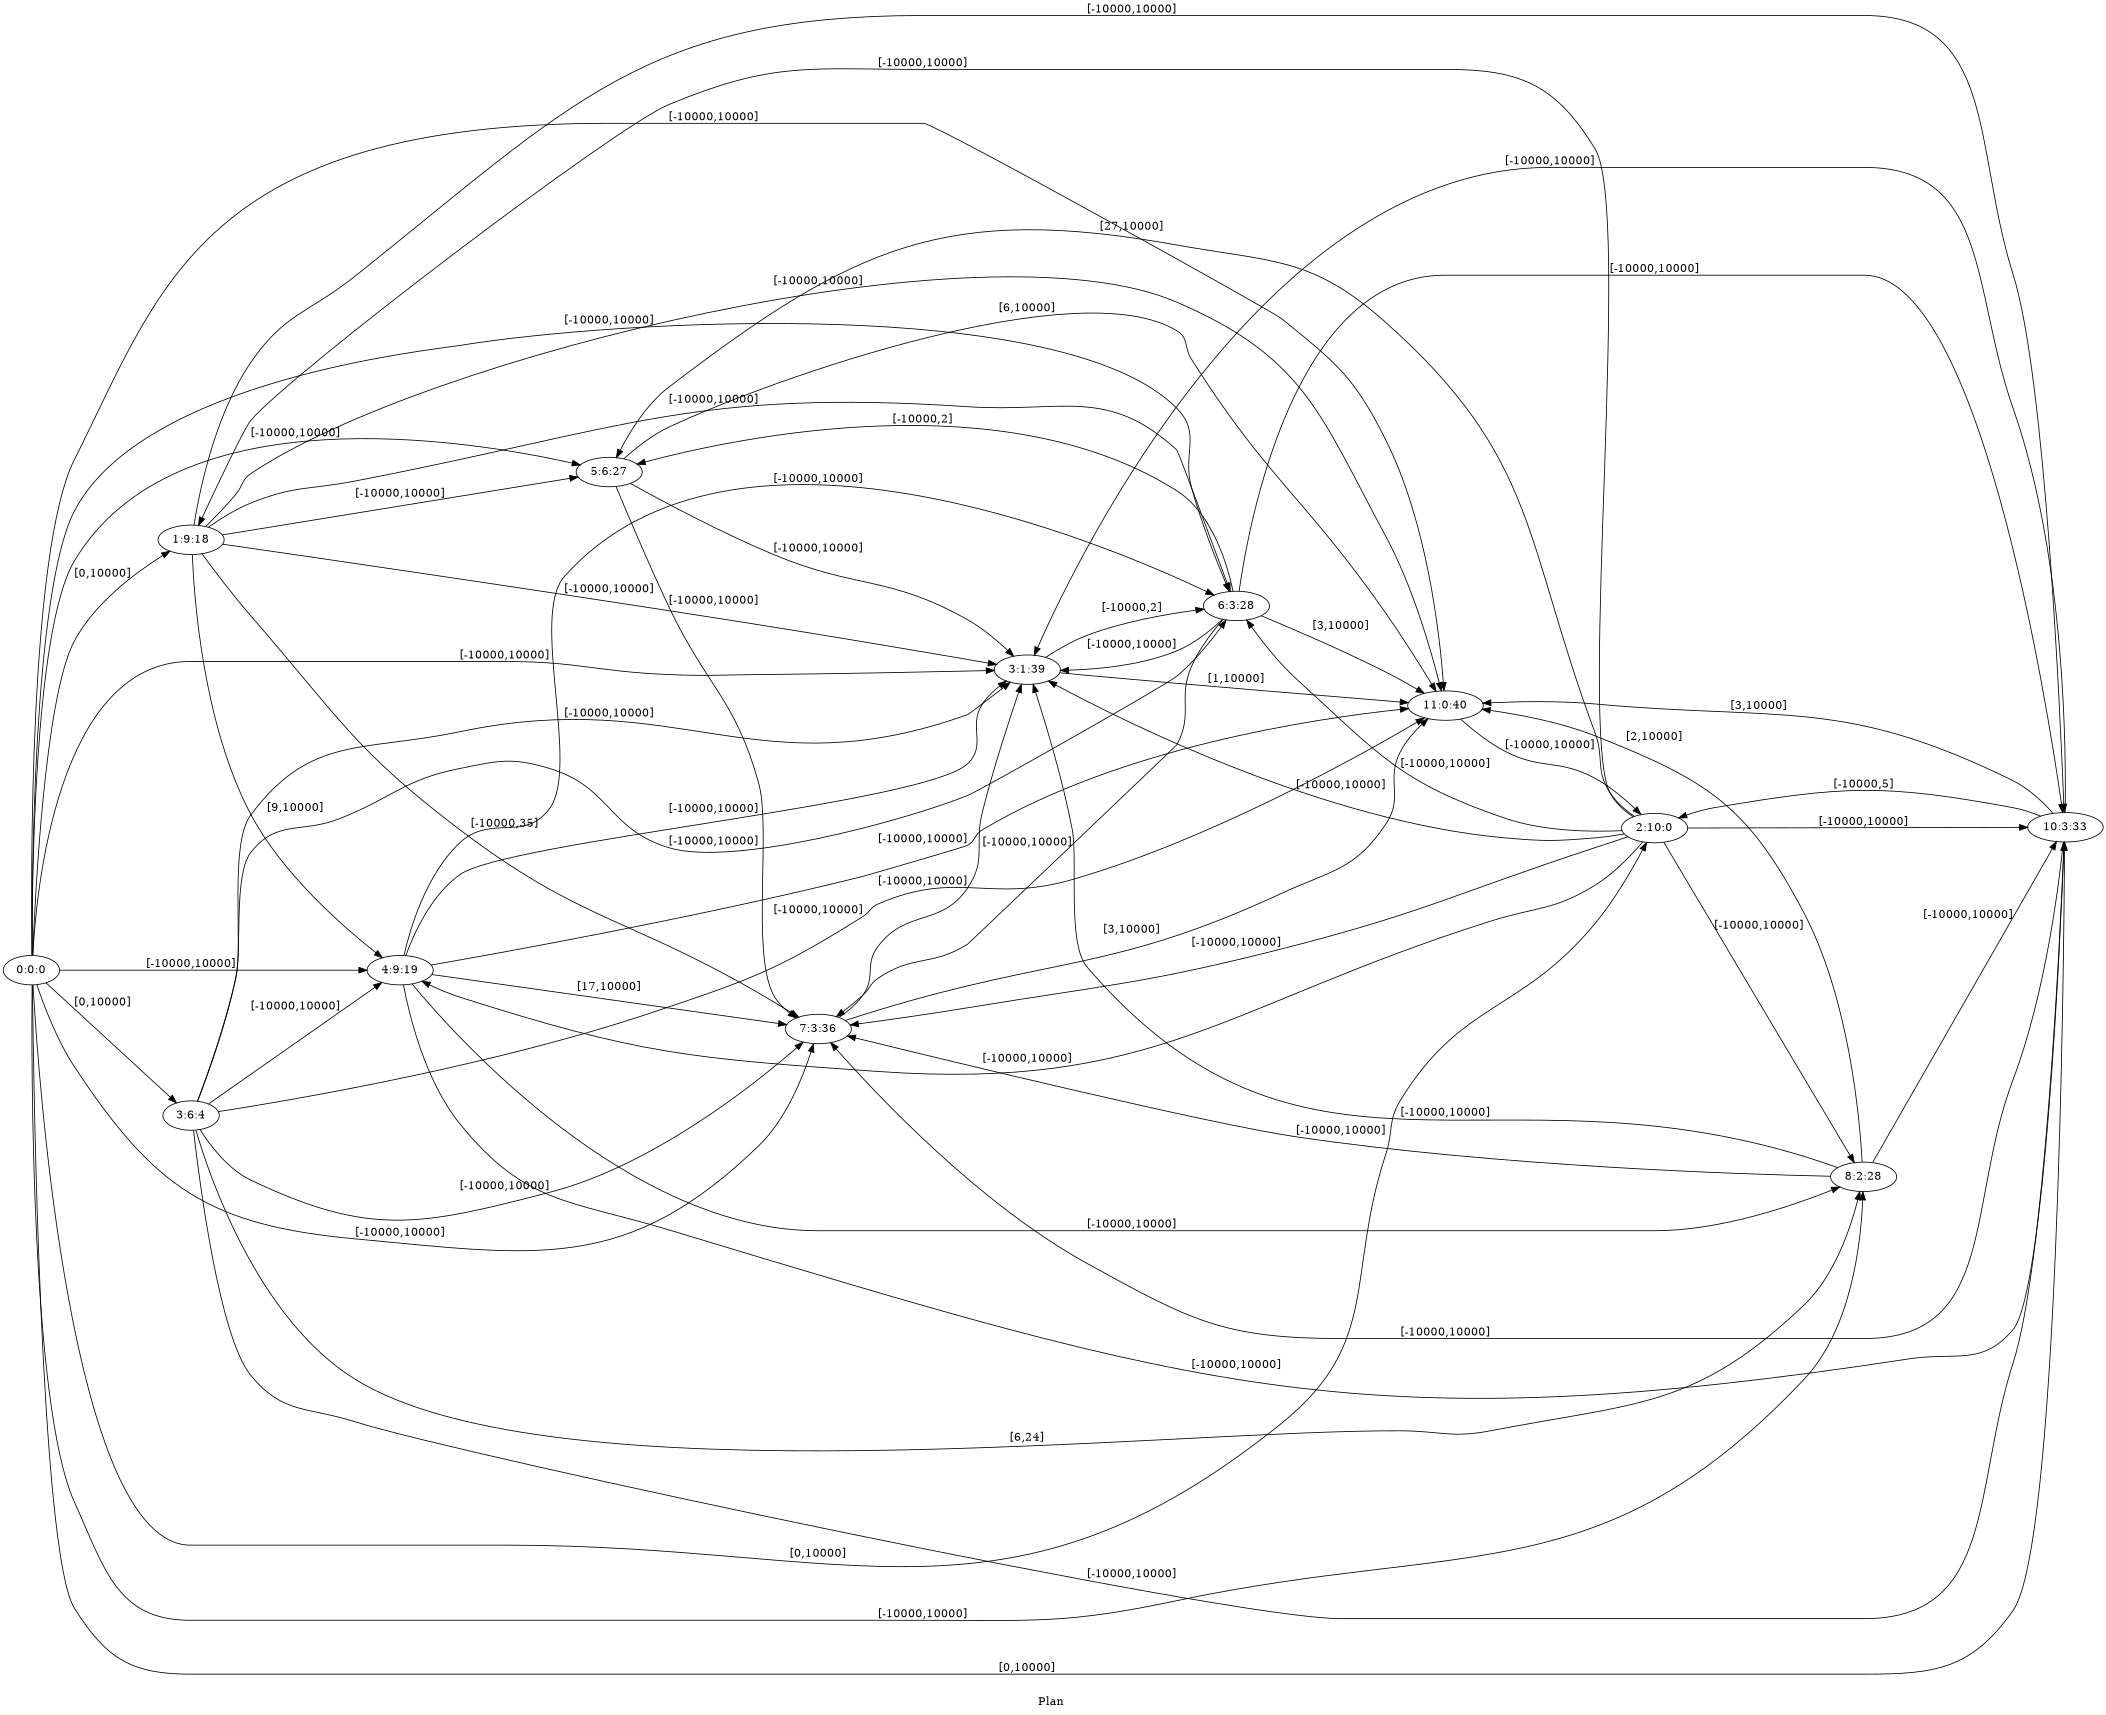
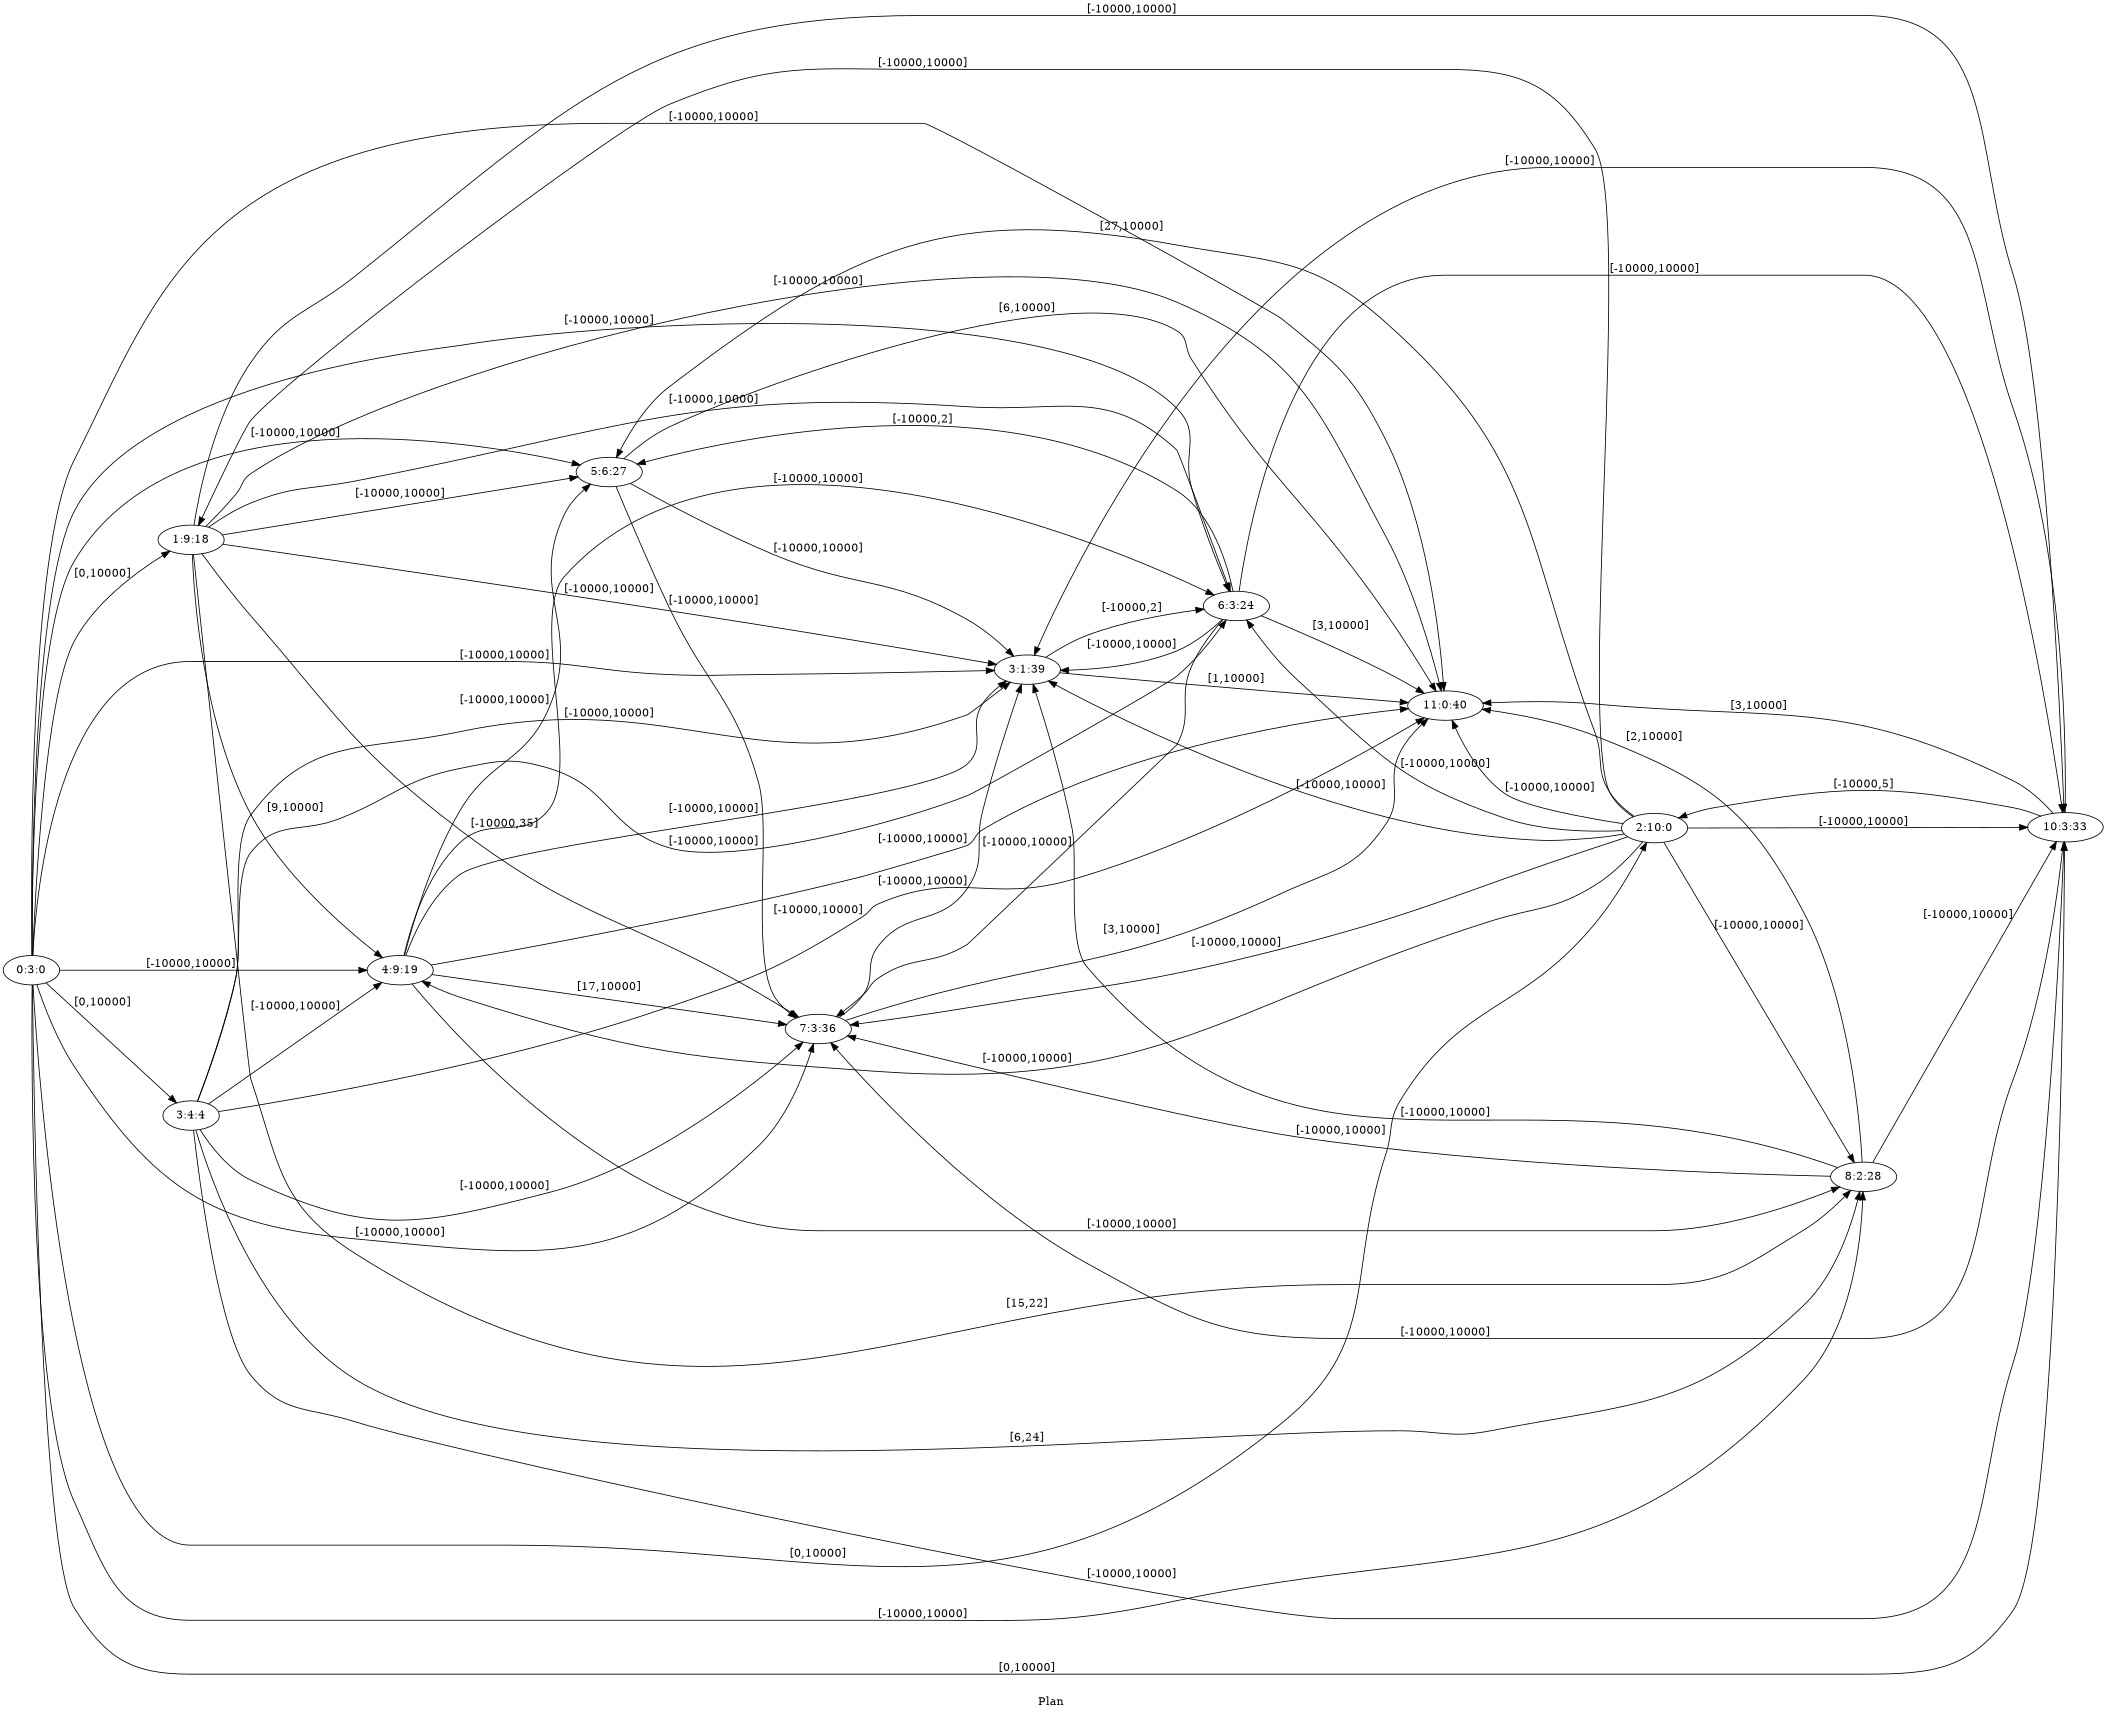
(1236, 606) -> (1236, 606)
(1548, 764) -> (1523, 802)
(31, 970) -> (31, 970)
(191, 1116) -> (191, 1116)
none -> (736, 1364)
(1382, 1394) -> (533, 735)
